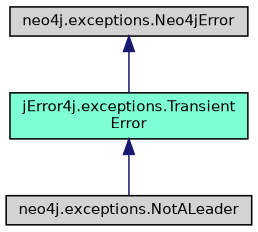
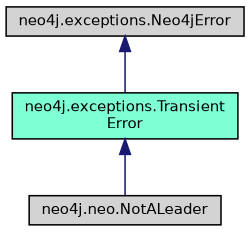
(129, 116) -> (125, 116)
(129, 210) -> (125, 210)
